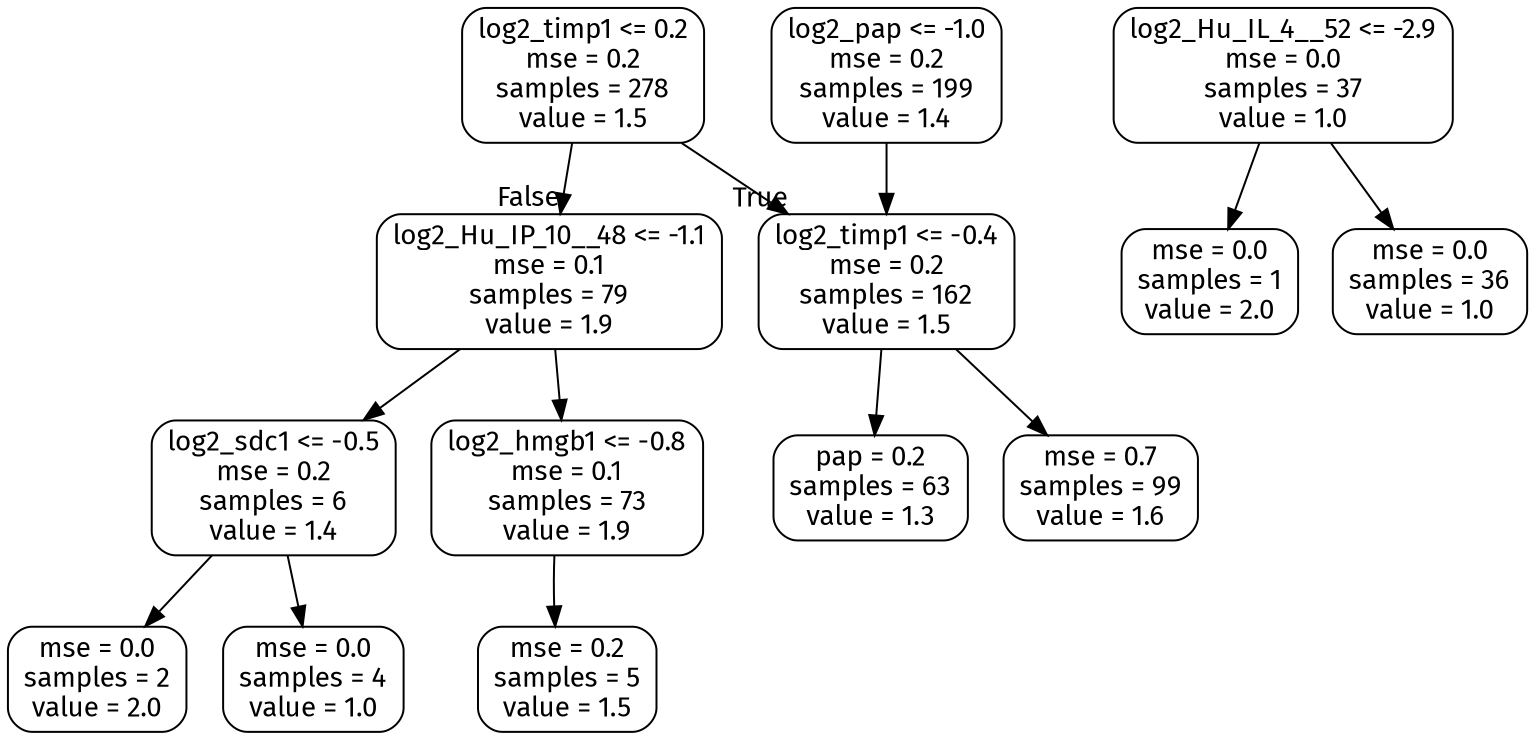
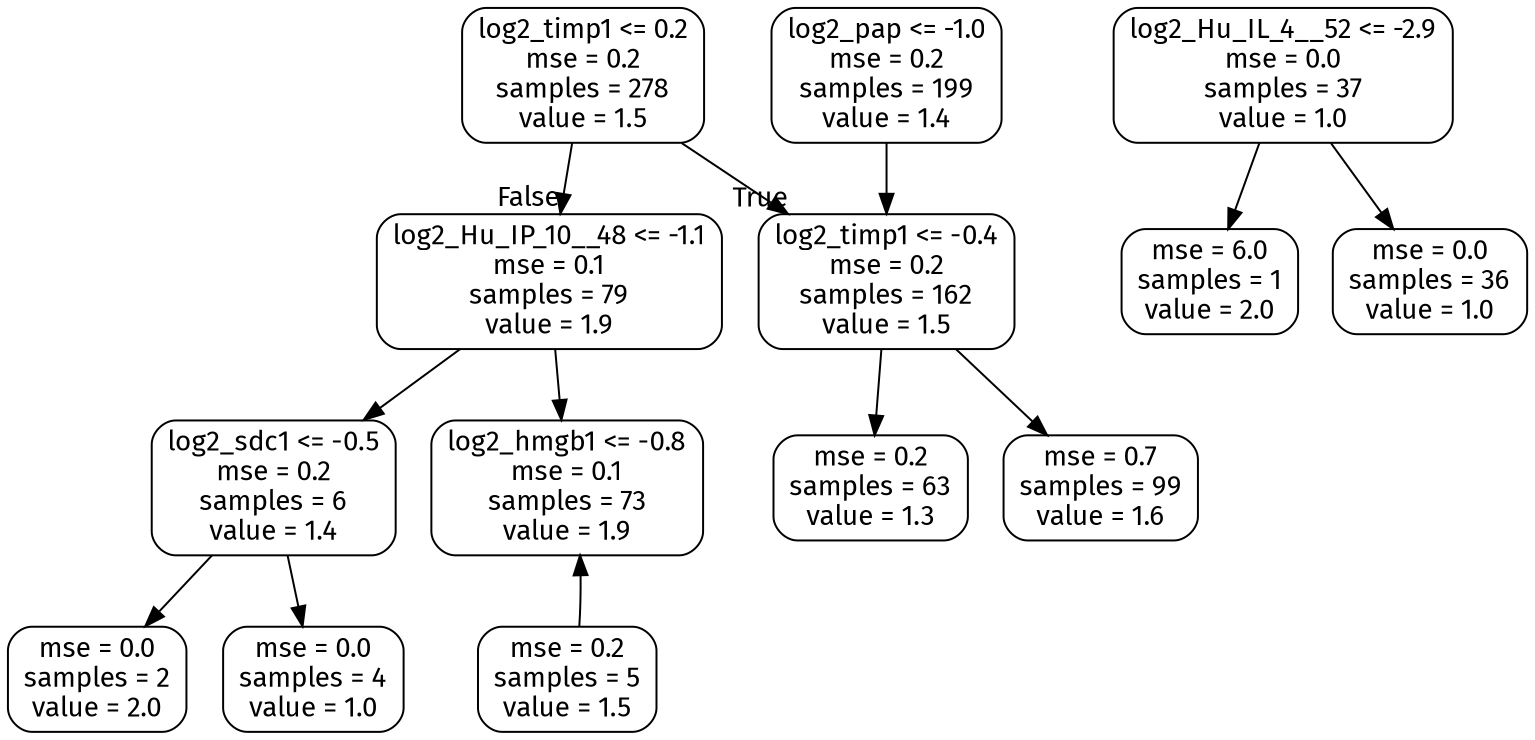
(1210, 282) -> (1210, 282)
(871, 488) -> (871, 488)
(554, 581) -> (580, 601)
